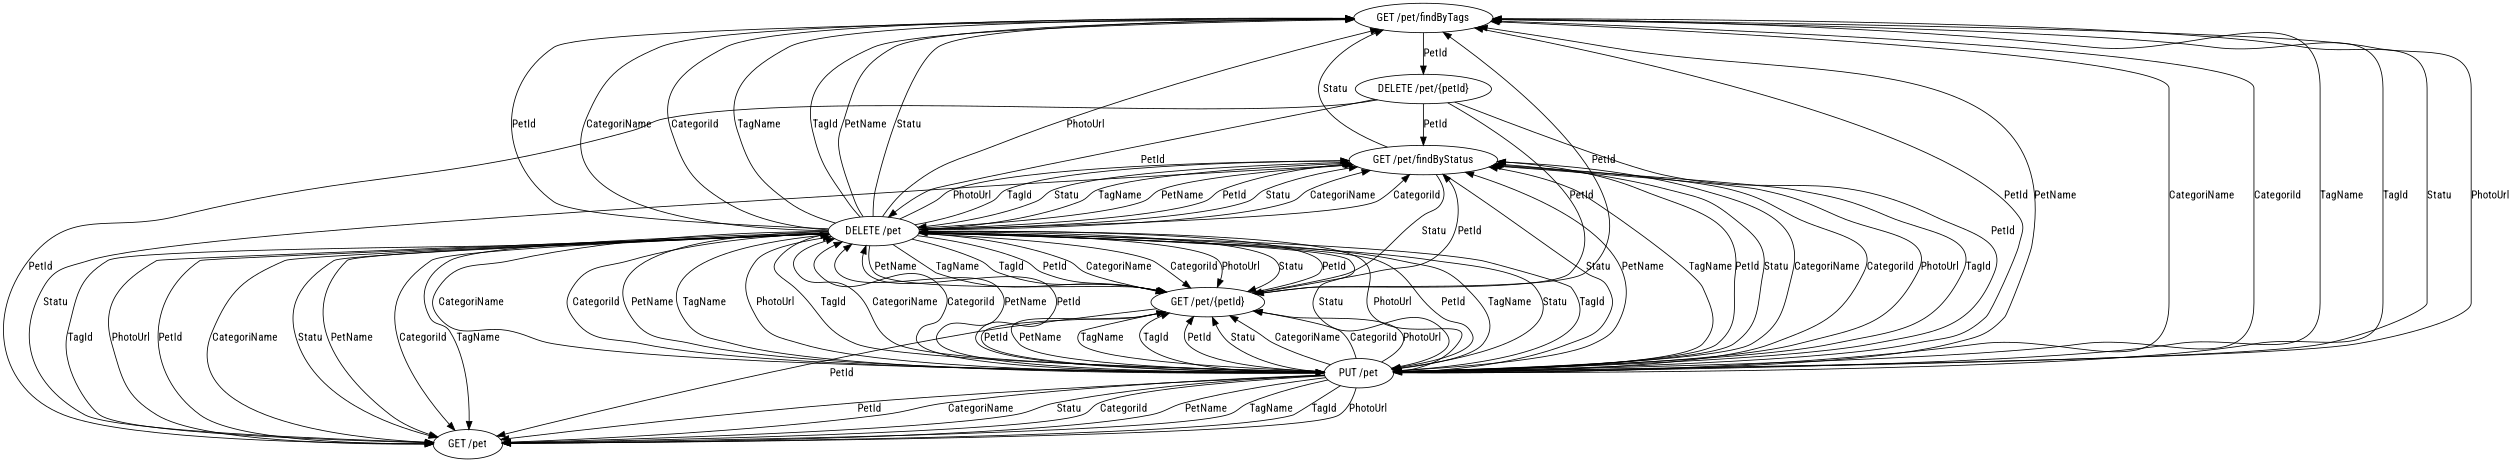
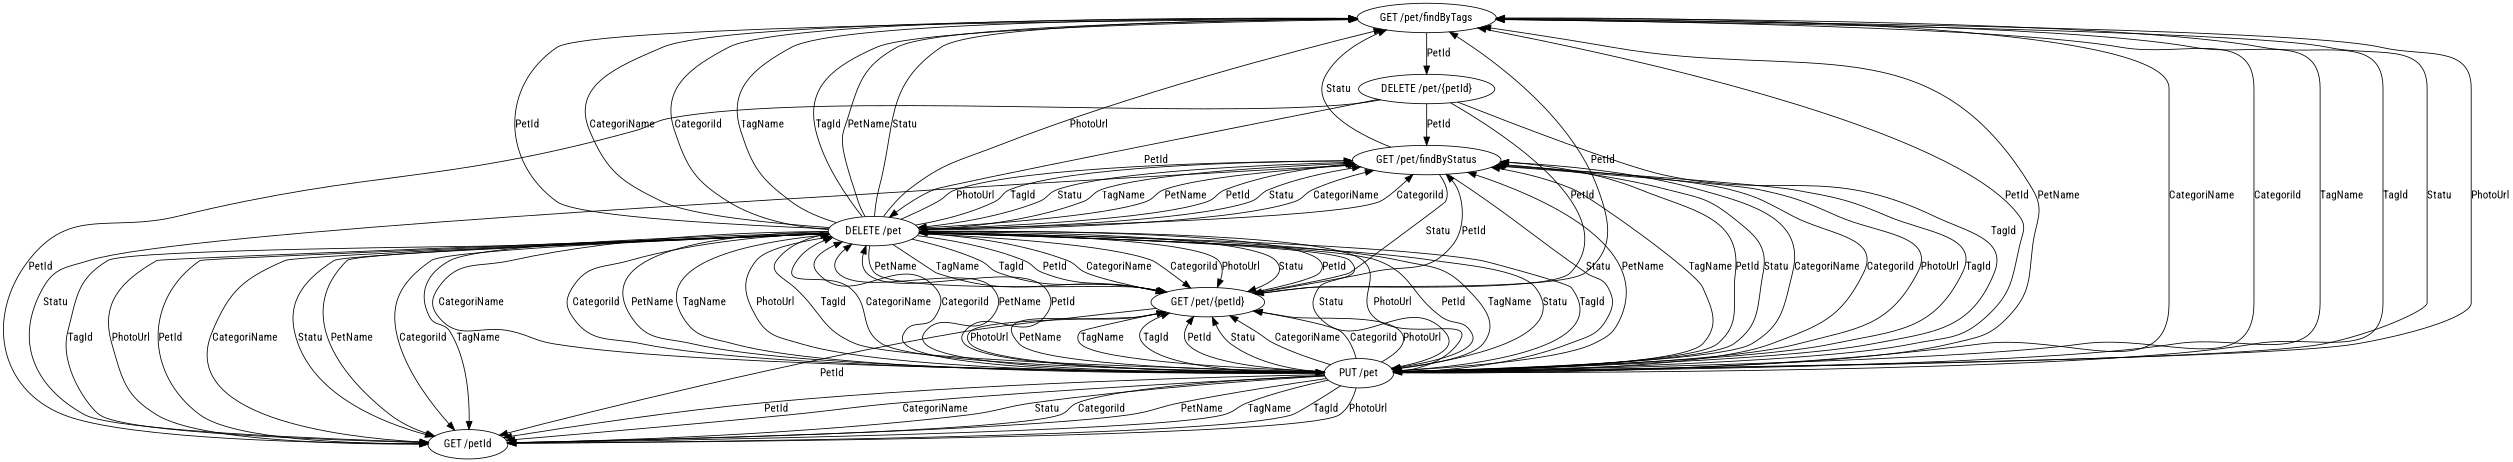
(2003, 231) -> (2004, 231)
(996, 338) -> (989, 338)
(468, 444) -> (468, 444)
